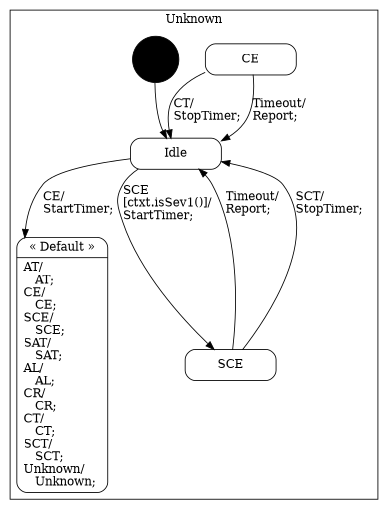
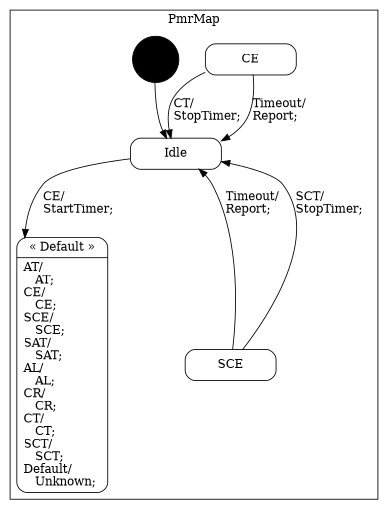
(194, 20) -> (194, 20)
(142, 262) -> none
(54, 469) -> (48, 469)
